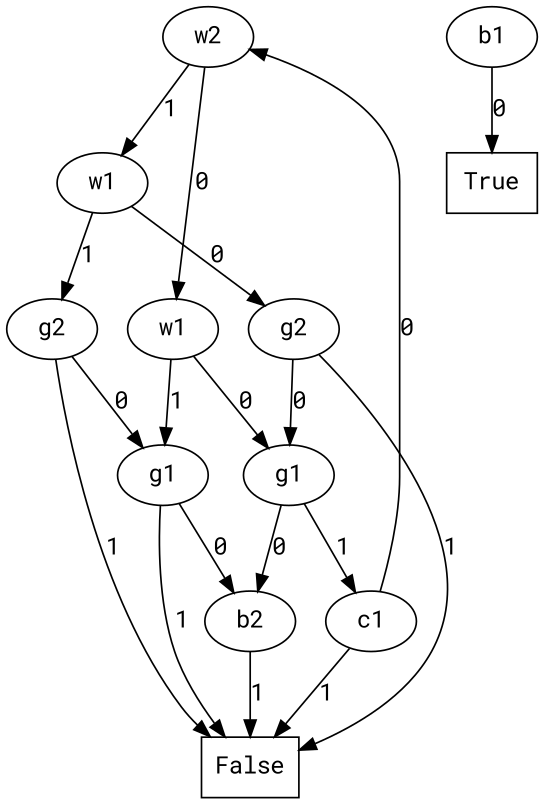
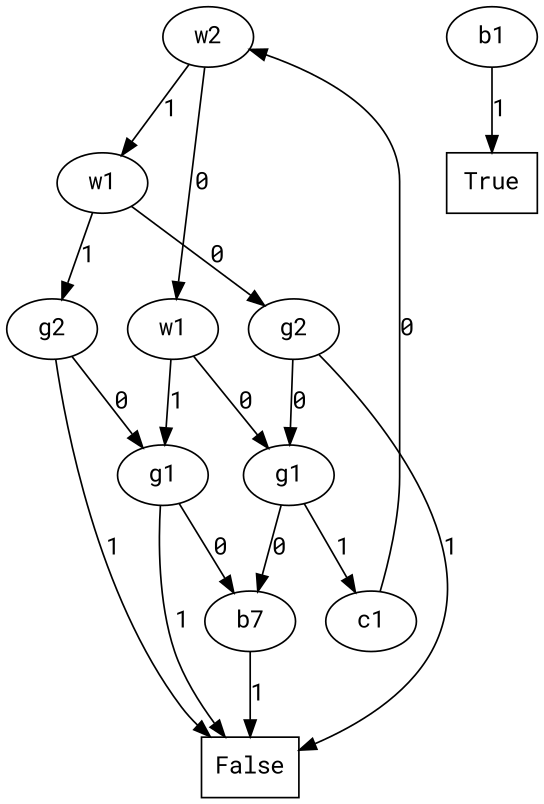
(500, 110) -> (500, 110)
(250, 621) -> (250, 621)
(317, 686) -> none
